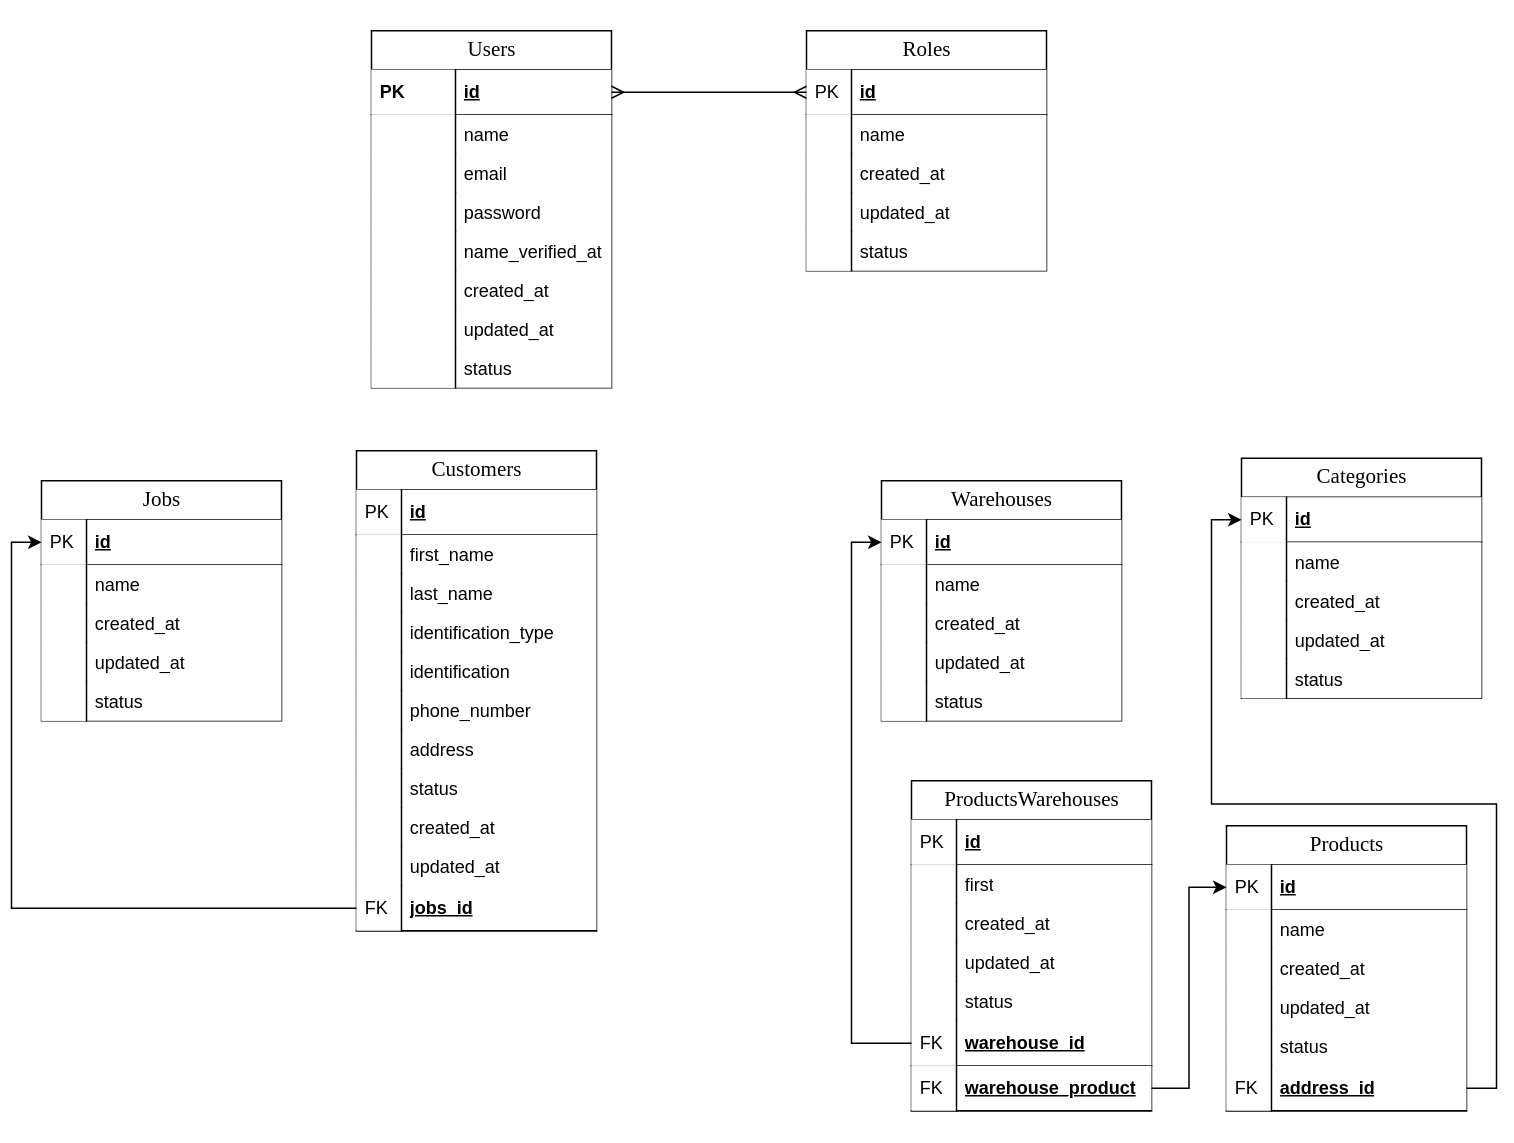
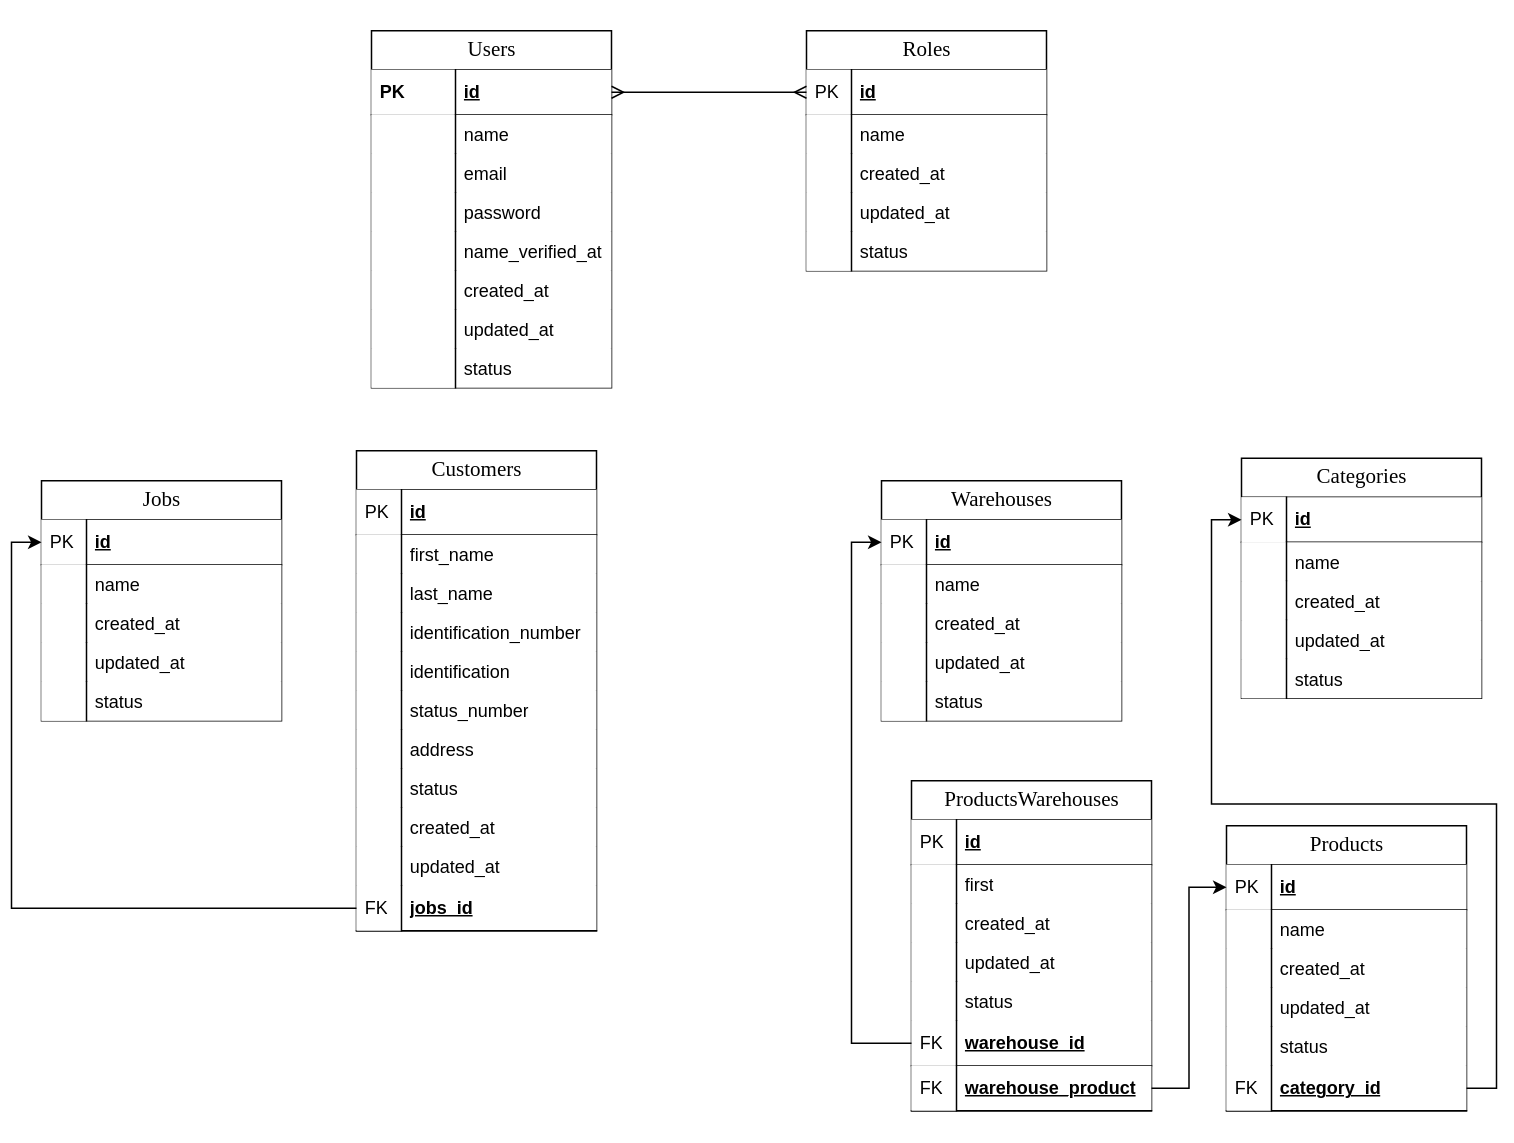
(497, 634) -> (500, 645)
(471, 712) -> (476, 712)
(1328, 1088) -> (1333, 1088)
